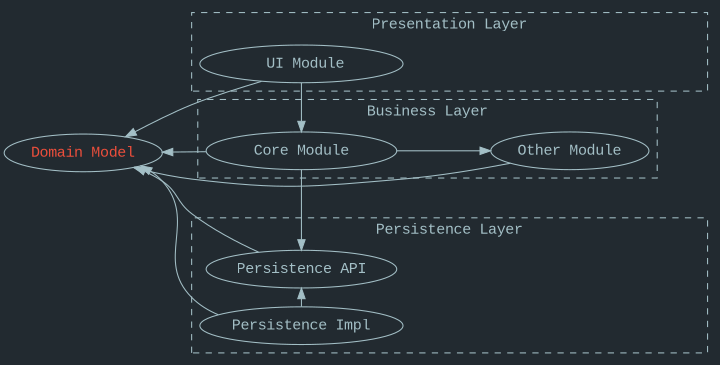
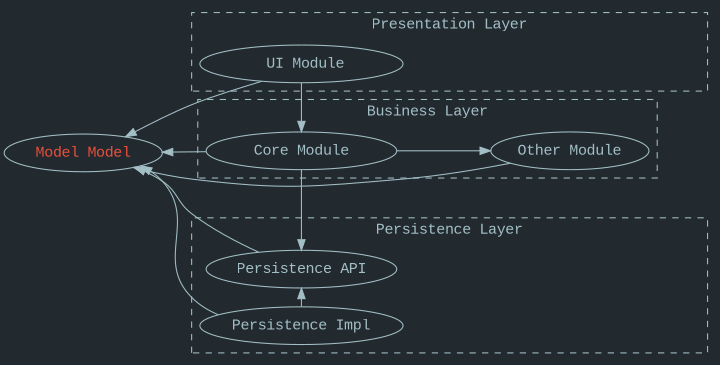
(83, 153) -> (83, 153)
